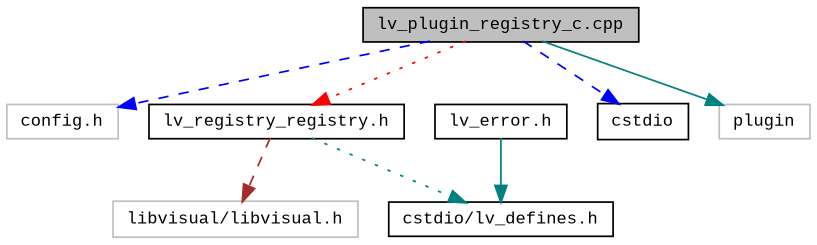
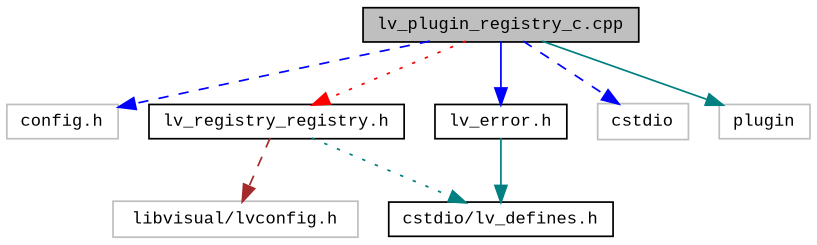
none -> (501, 64)
(643, 122) -> (643, 122)
(235, 219) -> (235, 219)
